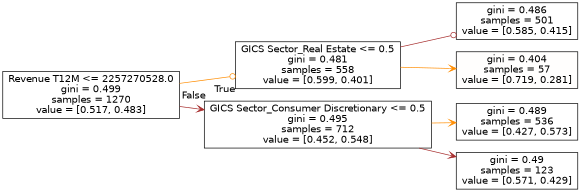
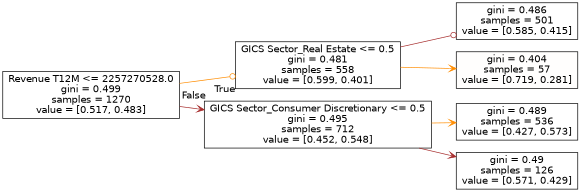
(517, 171) -> (517, 171)
